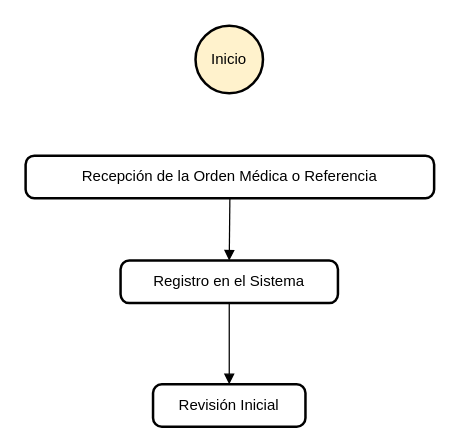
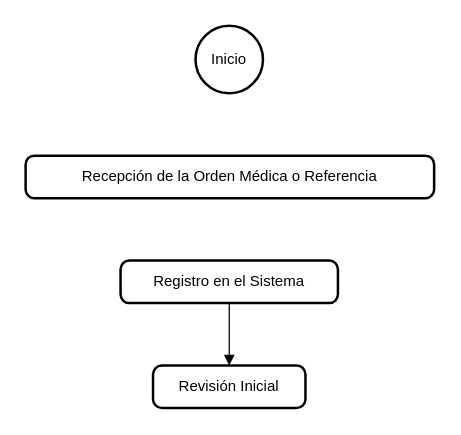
(229, 59) -> (229, 59)
(230, 225) -> none
(229, 406) -> (229, 387)
